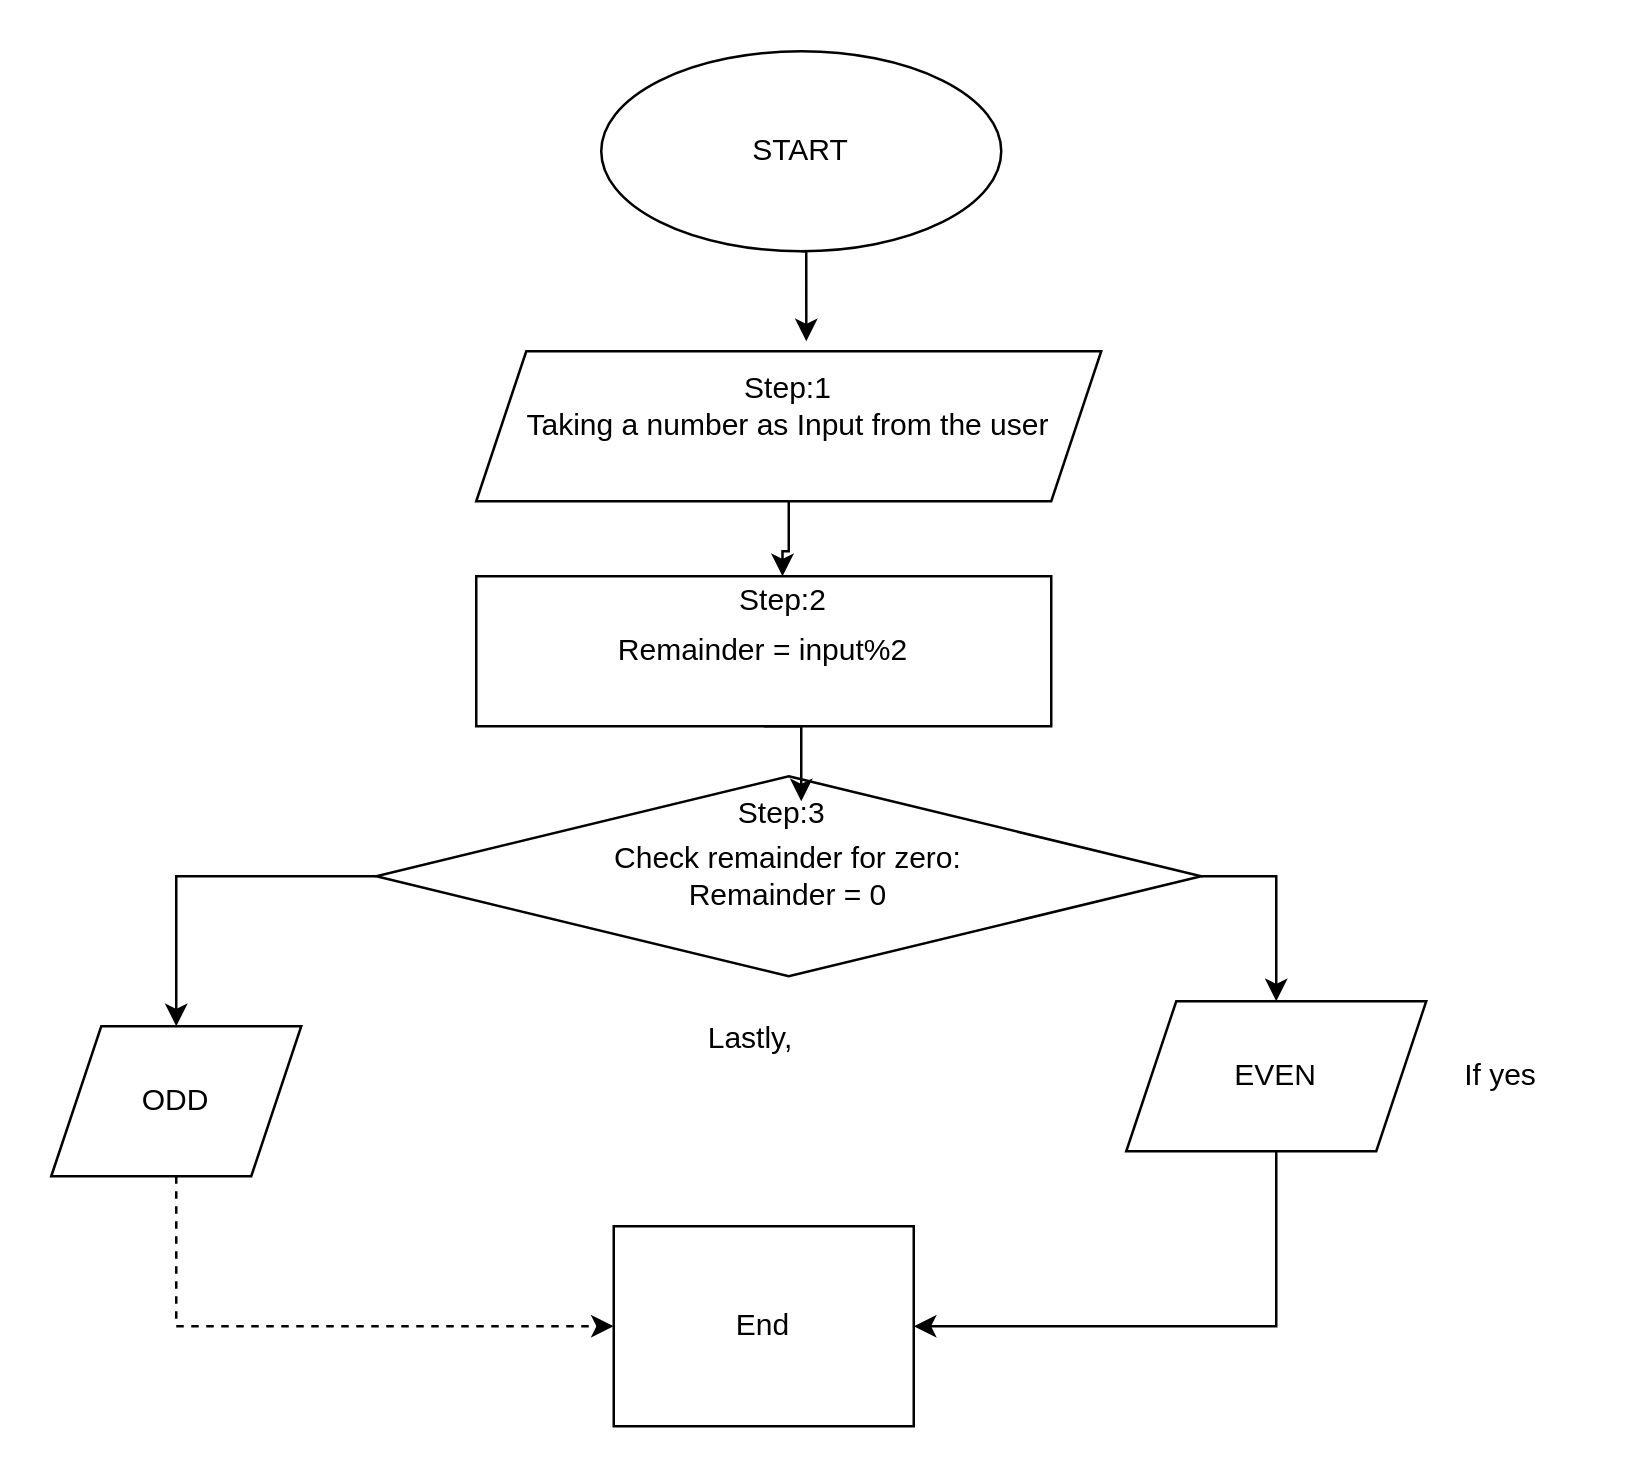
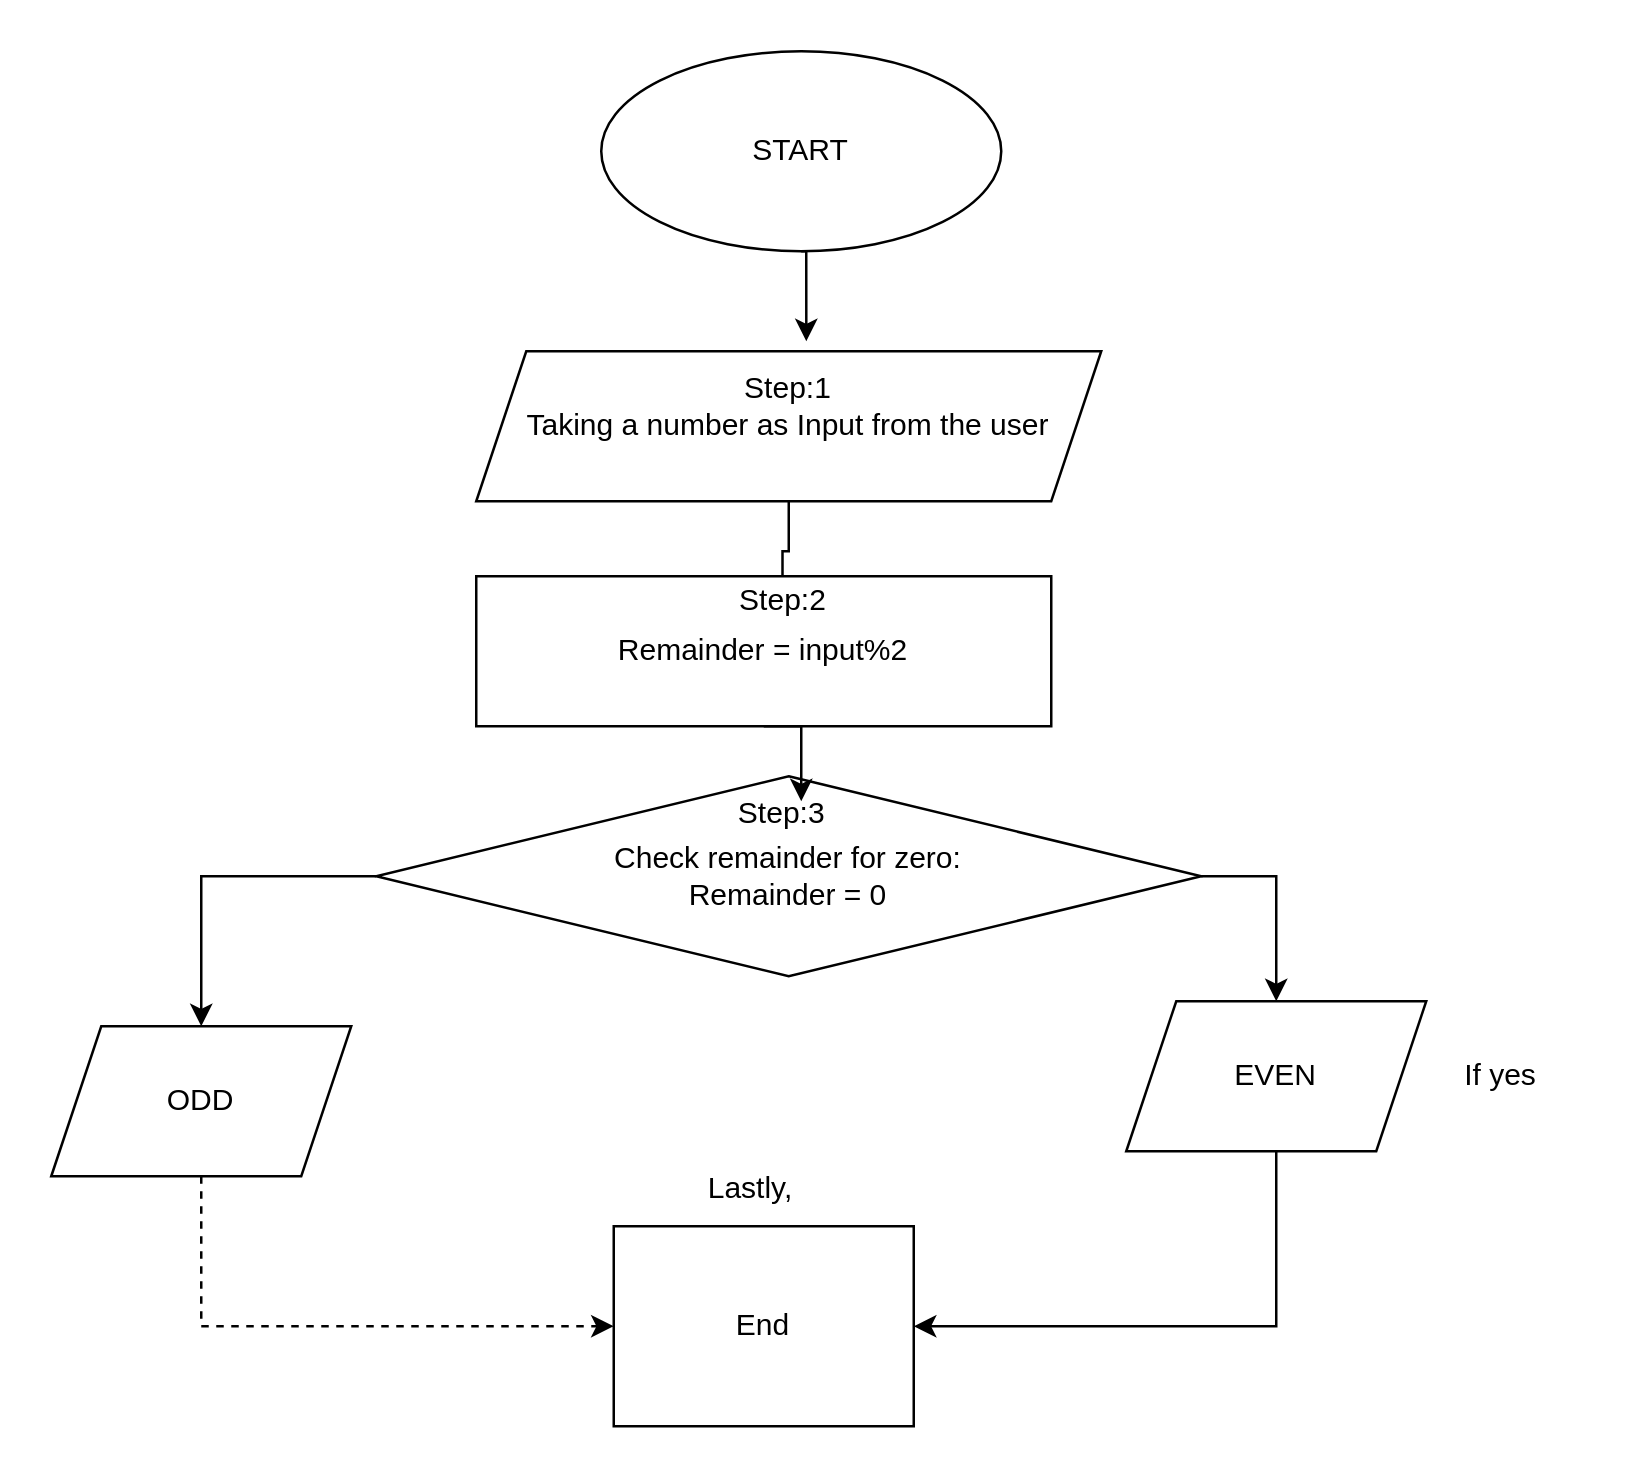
(783, 558) -> (783, 564)
(751, 1039) -> (751, 1189)
(176, 1101) -> (201, 1101)
